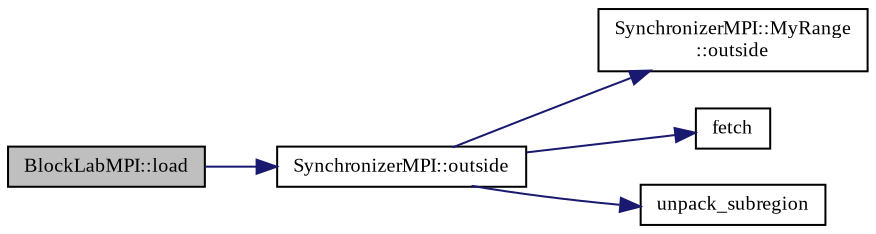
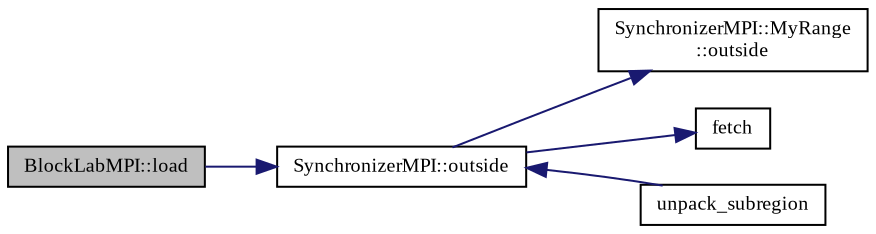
(545, 197) -> (605, 177)
